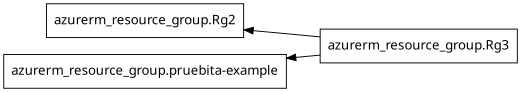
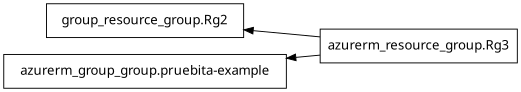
(145, 21) -> (145, 21)
(145, 71) -> (145, 71)
